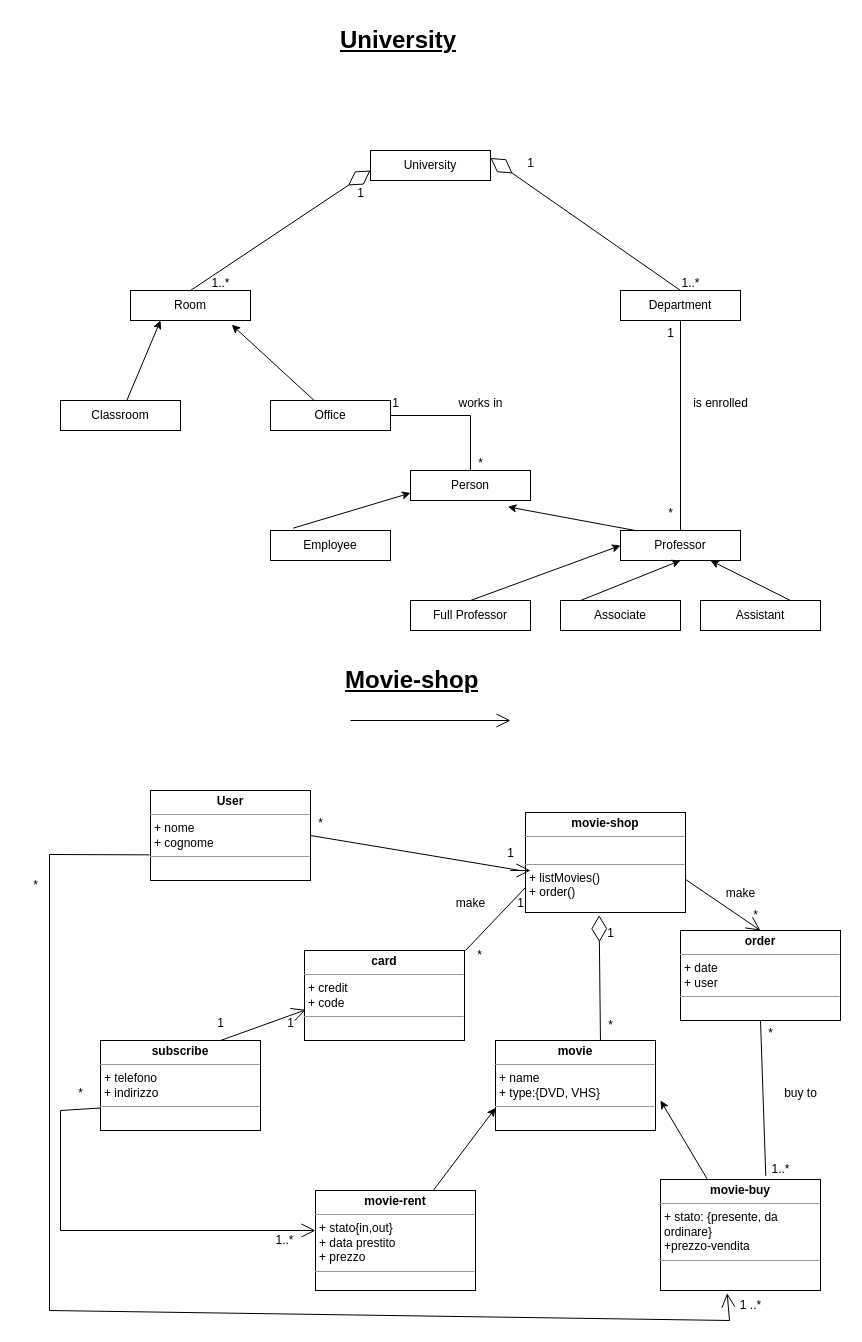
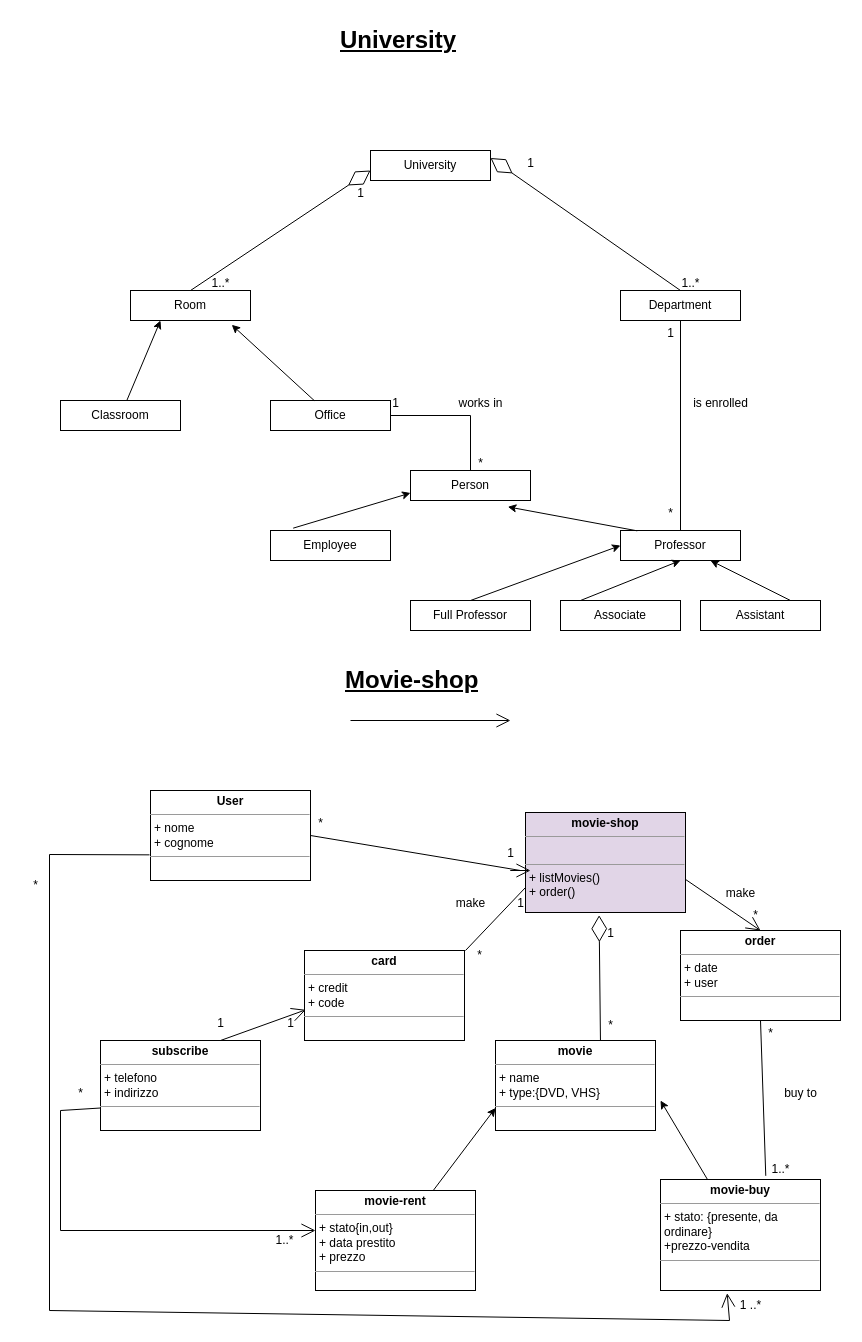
(606, 863) -> (606, 863)
